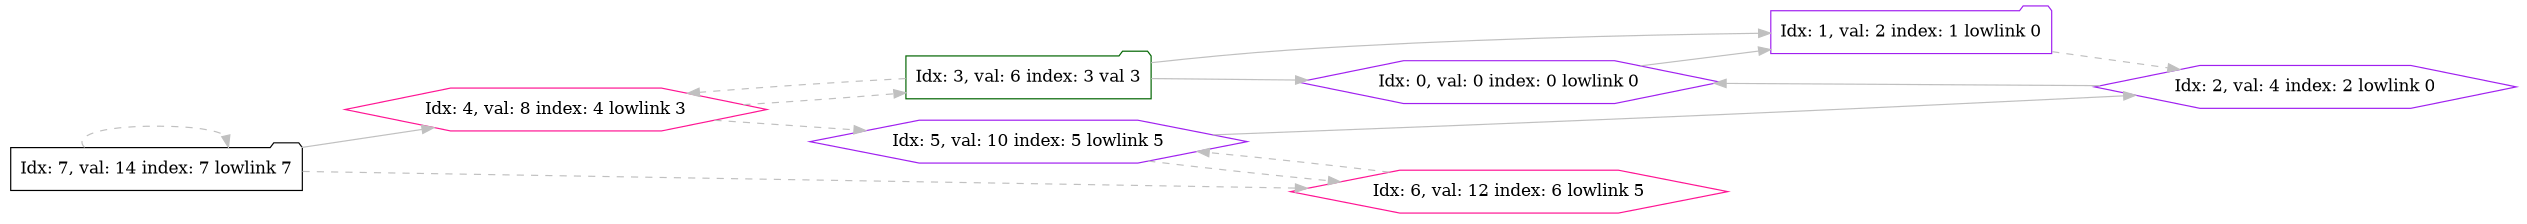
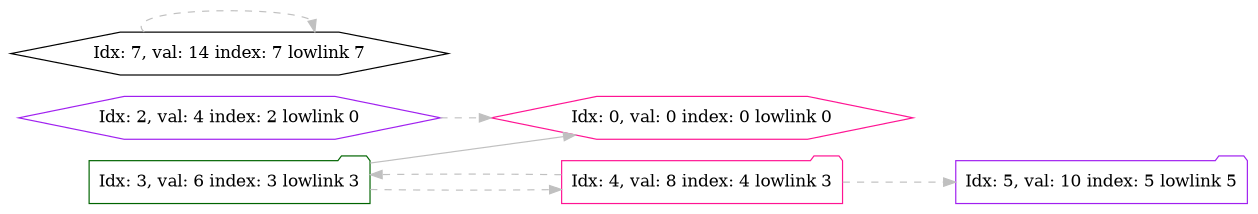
(1911, 32) -> none
(1029, 77) -> (230, 182)
(1509, 82) -> (702, 118)
(1913, 85) -> (460, 118)
(556, 110) -> (702, 182)
(1668, 117) -> none
(362, 138) -> none
(1029, 142) -> (1102, 182)
(157, 169) -> (230, 54)
(1509, 192) -> none
